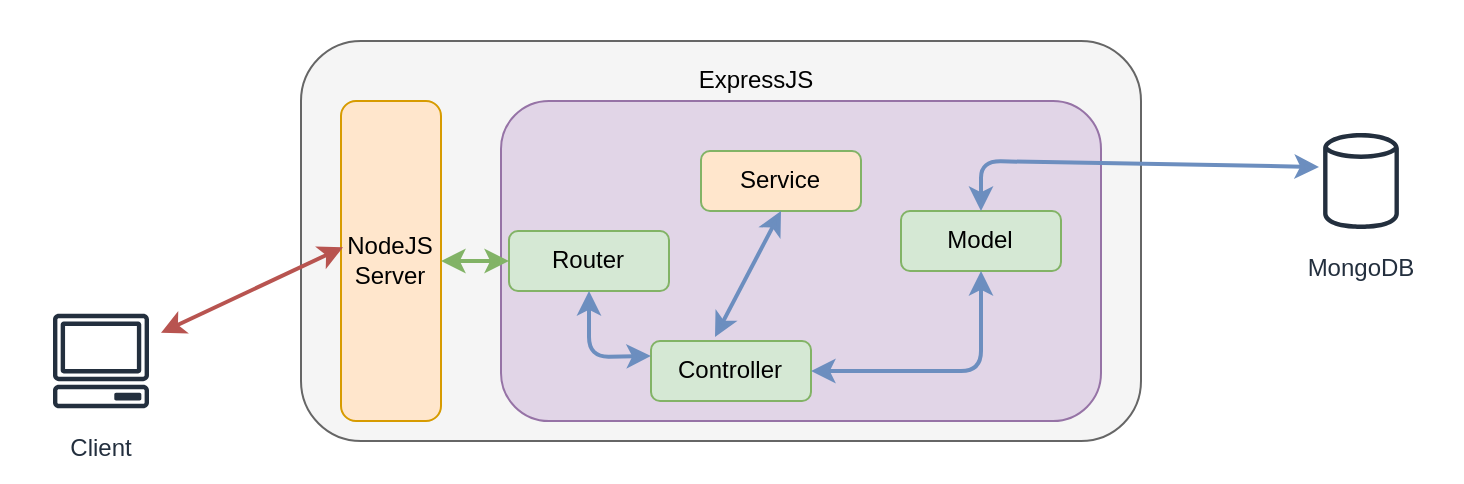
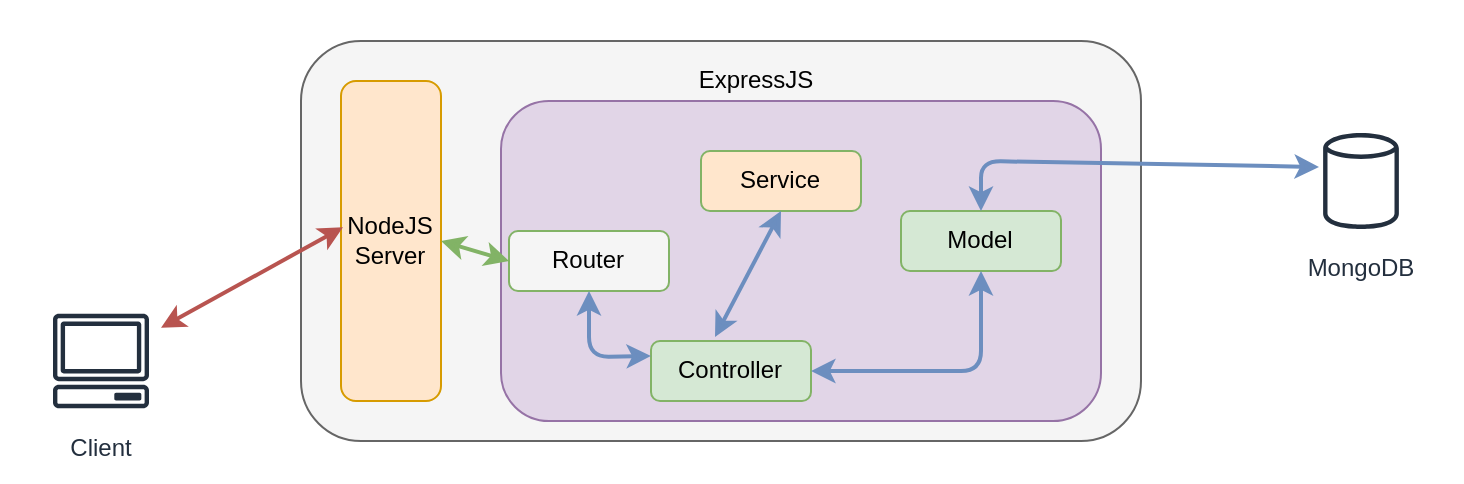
(391, 261) -> (391, 241)
(589, 261) -> (589, 261)
